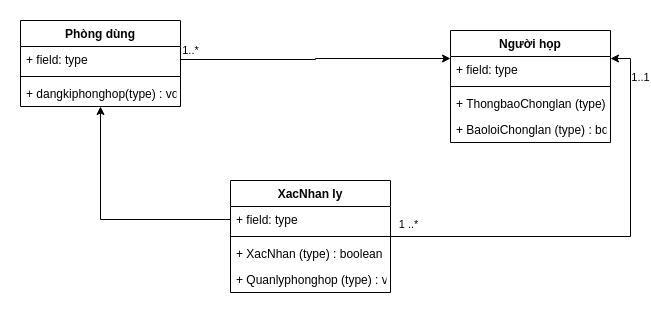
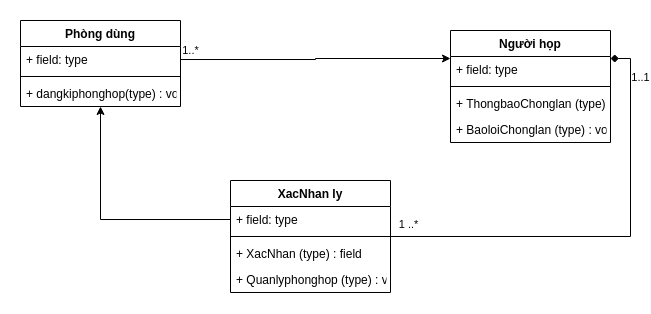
(618, 59) -> (619, 59)
(553, 130) -> (543, 130)
(314, 254) -> (306, 254)
